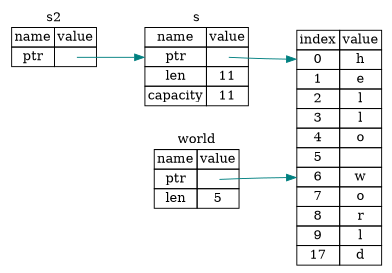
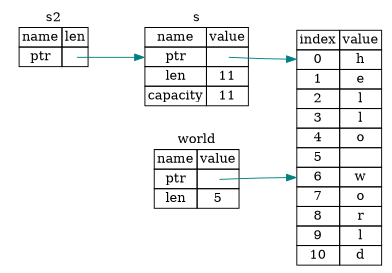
(75, 37) -> (75, 37)
(318, 255) -> (318, 255)
